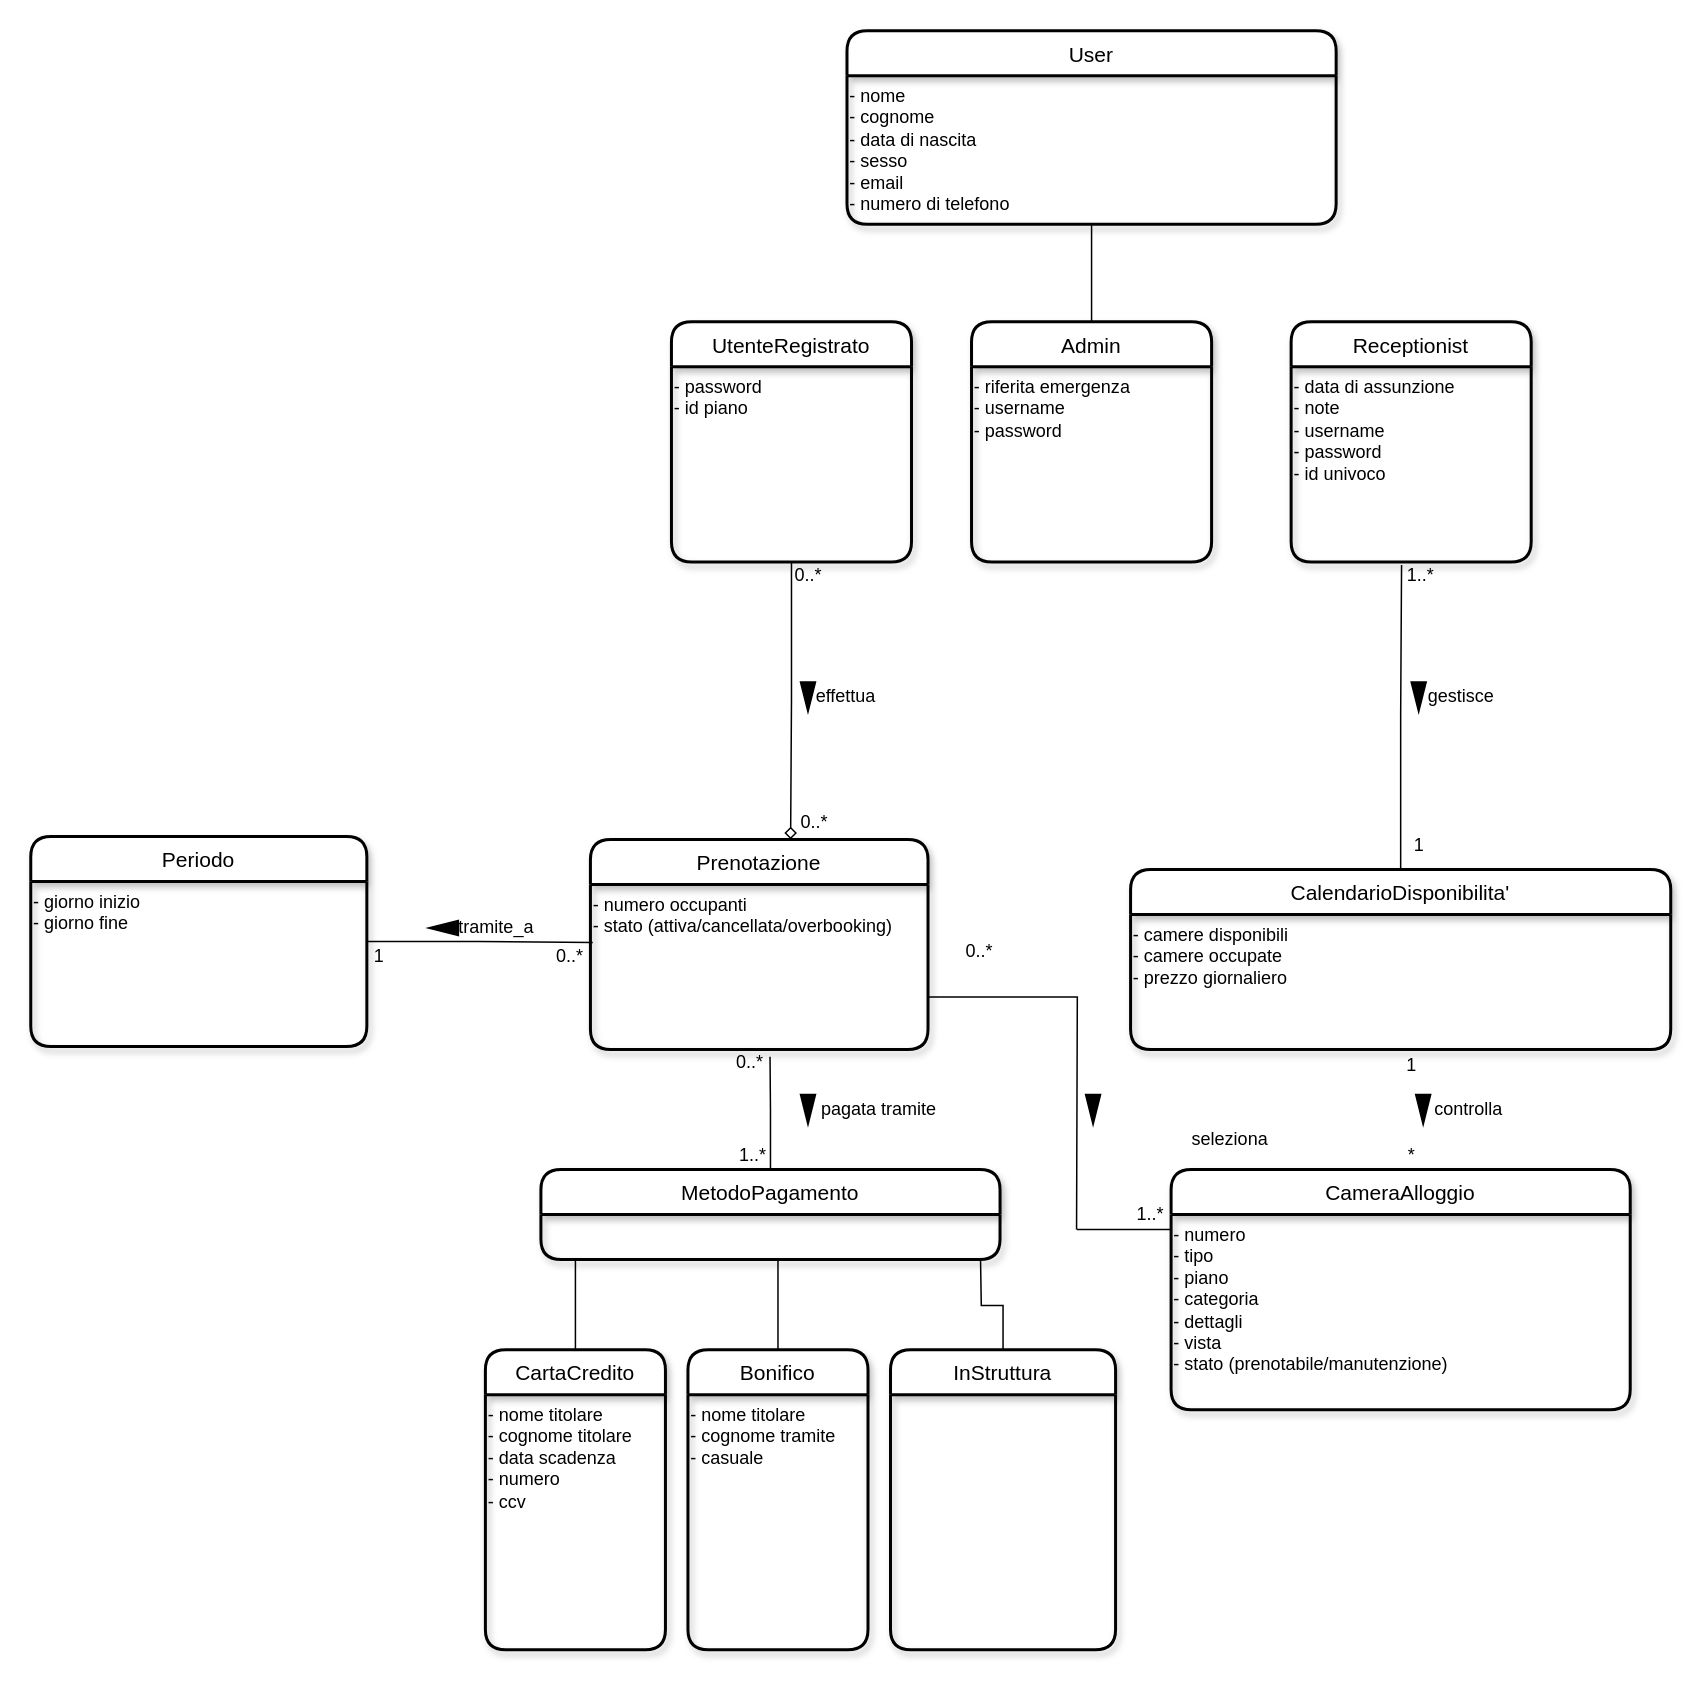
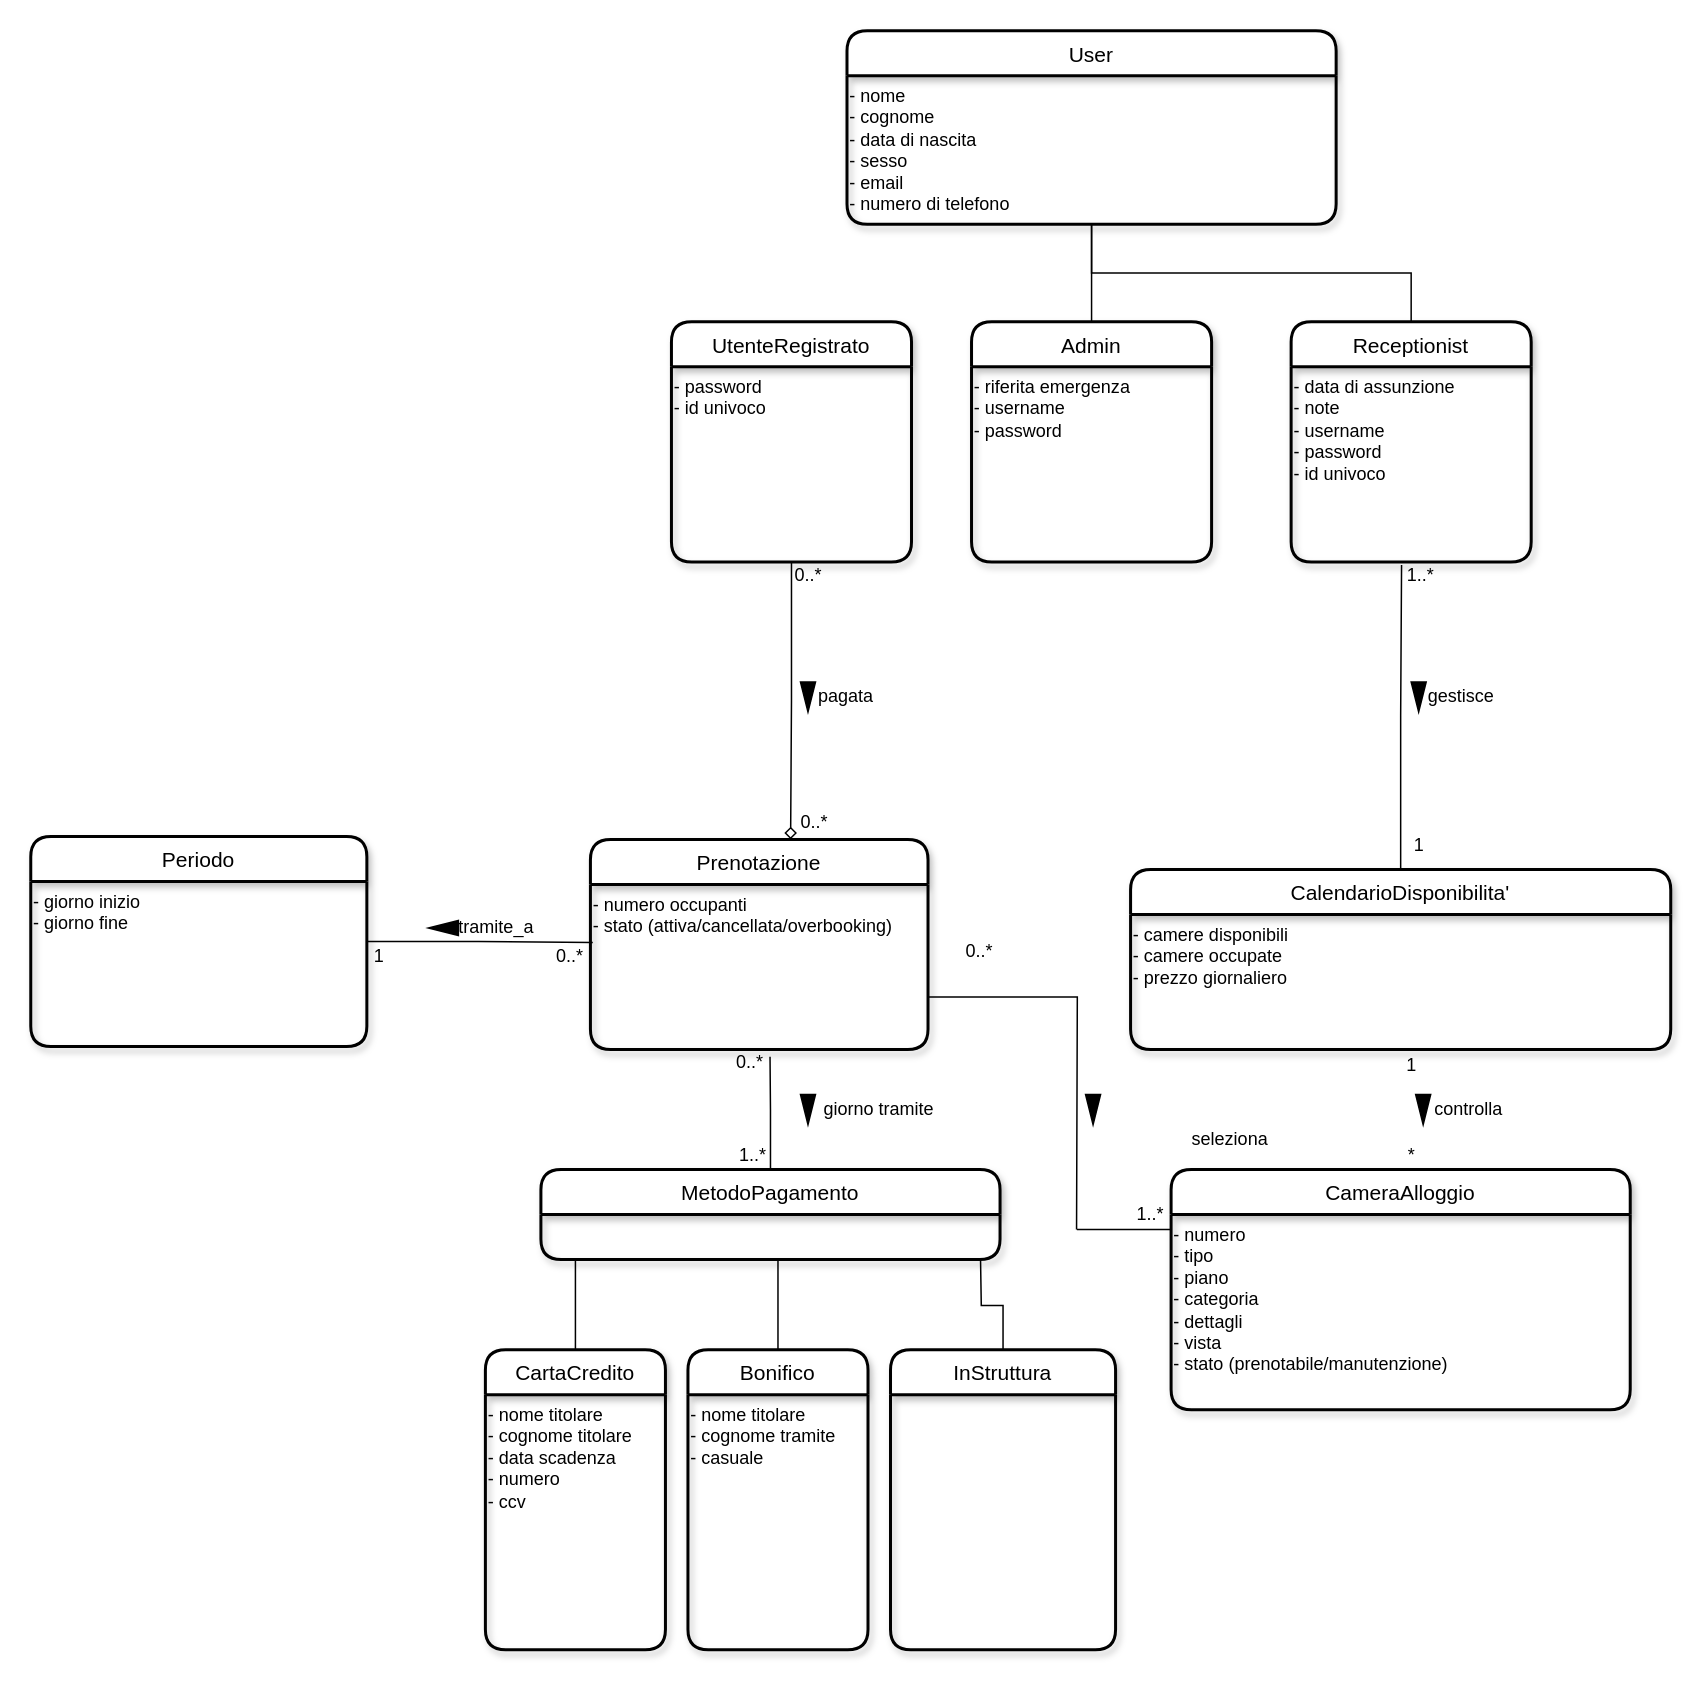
none -> (1276, 273)
(722, 399) -> (725, 399)
(846, 697) -> (846, 697)
(879, 1109) -> (879, 1109)
